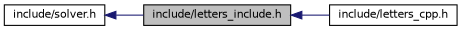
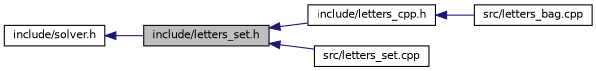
(217, 15) -> (206, 36)
none -> (533, 15)
none -> (372, 56)
